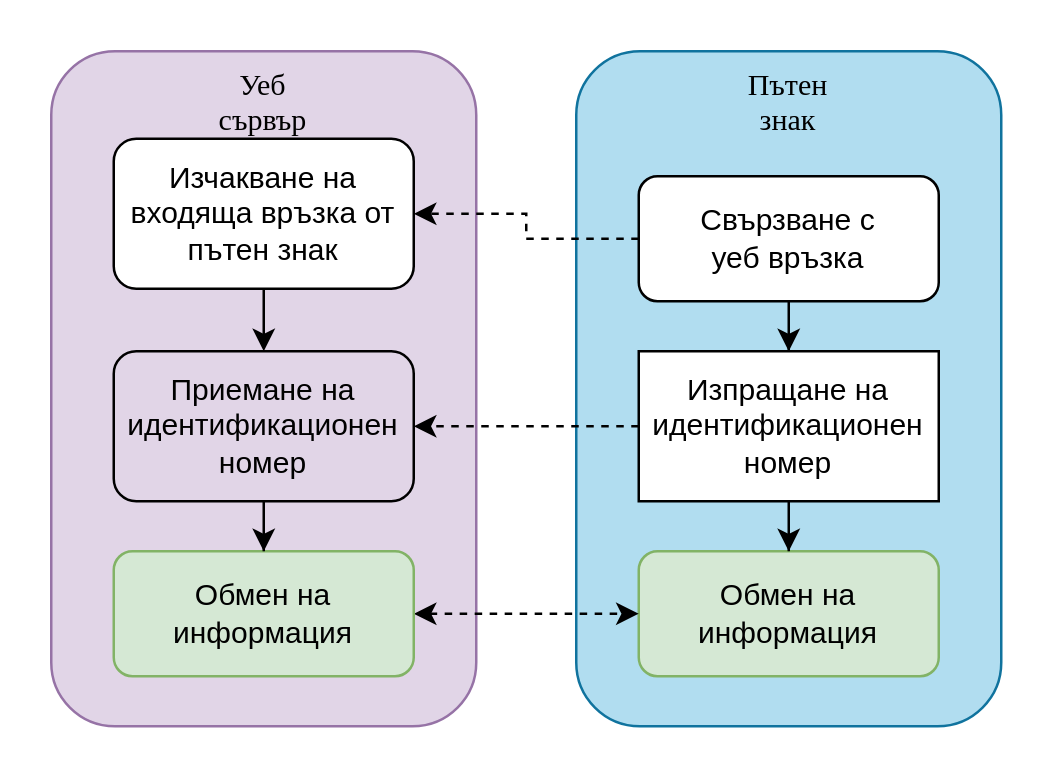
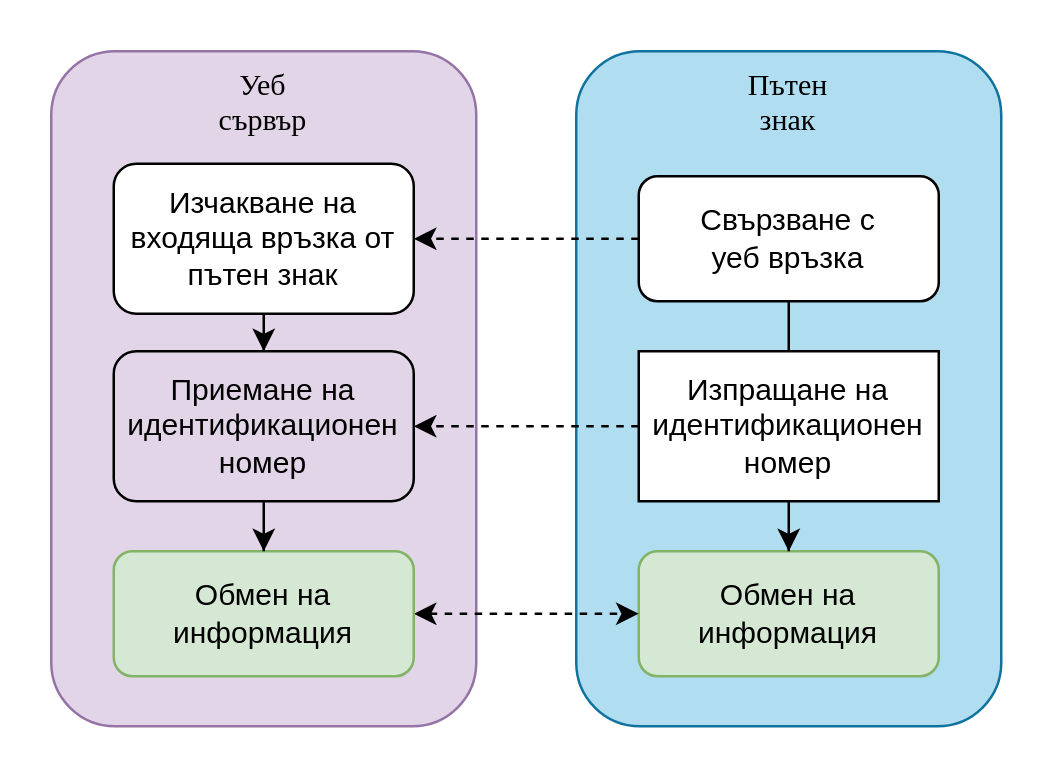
(264, 214) -> (264, 239)
(789, 333) -> (789, 340)
